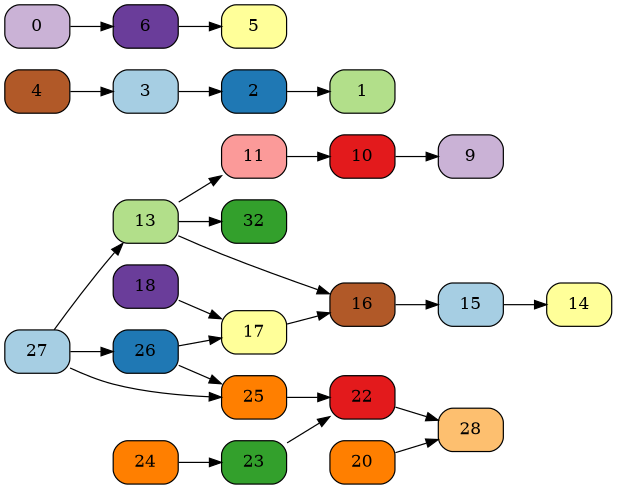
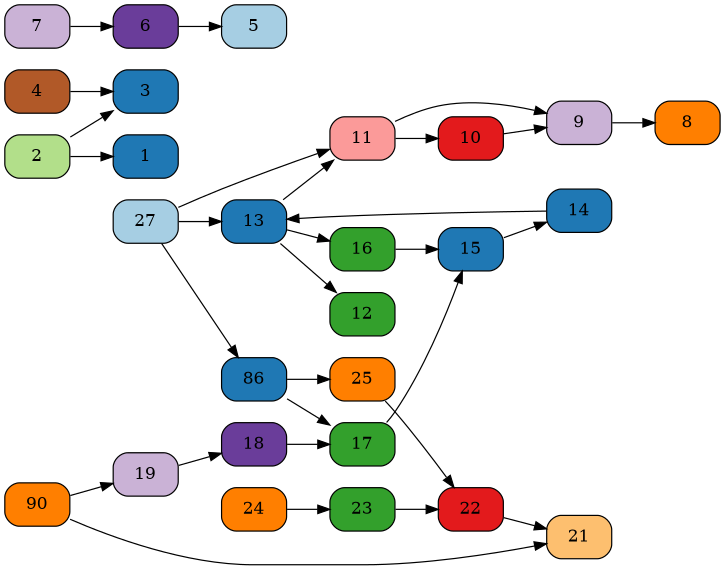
(37, 26) -> (37, 26)
(254, 26) -> (254, 26)
(146, 92) -> (146, 92)
(194, 92) -> (86, 127)
(254, 92) -> (37, 157)
(362, 92) -> (146, 157)
none -> (464, 103)
none -> (688, 123)
none -> (423, 214)
(146, 222) -> (254, 222)
(254, 222) -> (362, 314)
(362, 305) -> (362, 249)
(471, 305) -> (471, 249)
(579, 305) -> (579, 211)
(303, 320) -> (427, 355)
(254, 332) -> (362, 444)
(146, 352) -> (254, 379)
(138, 389) -> (247, 179)
(471, 430) -> (579, 537)
(362, 462) -> (37, 505)
none -> (146, 474)
